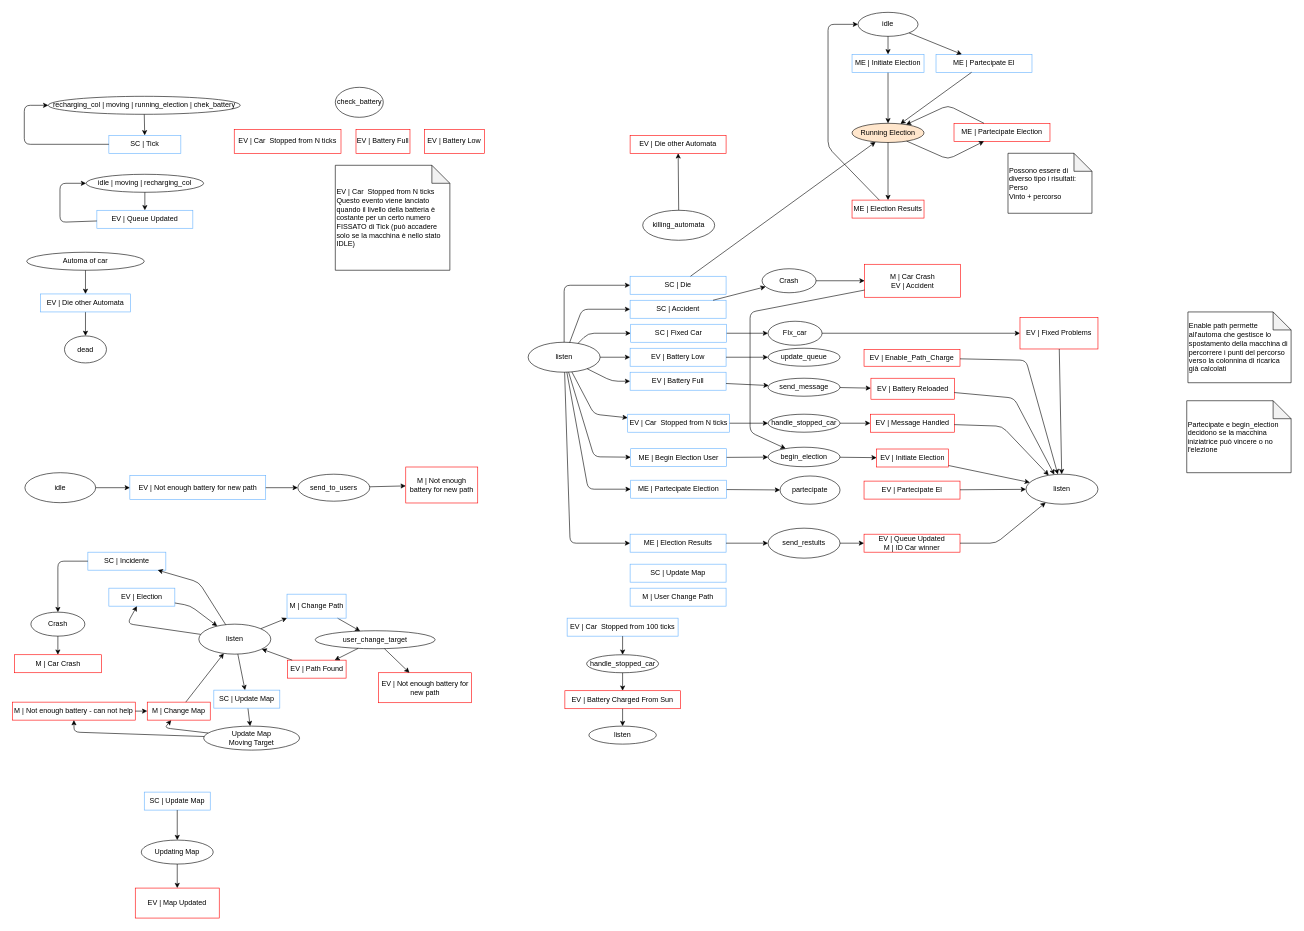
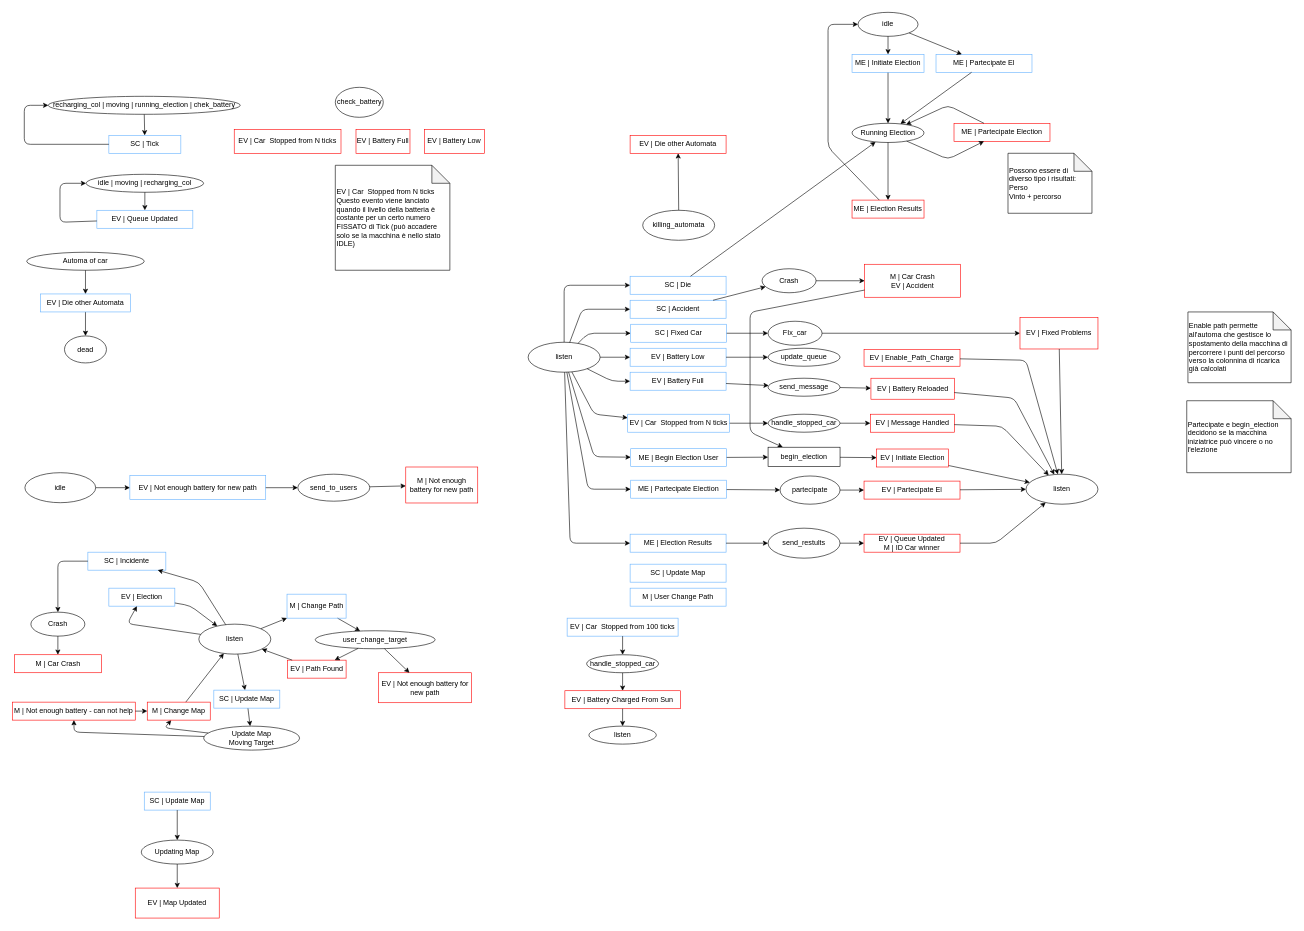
(888, 133) -> (888, 133)
(804, 457) -> (804, 457)
none -> (858, 490)
